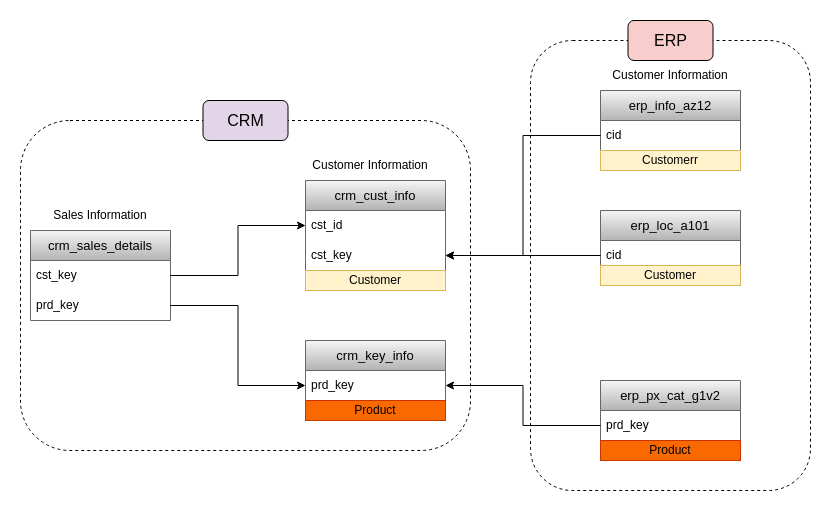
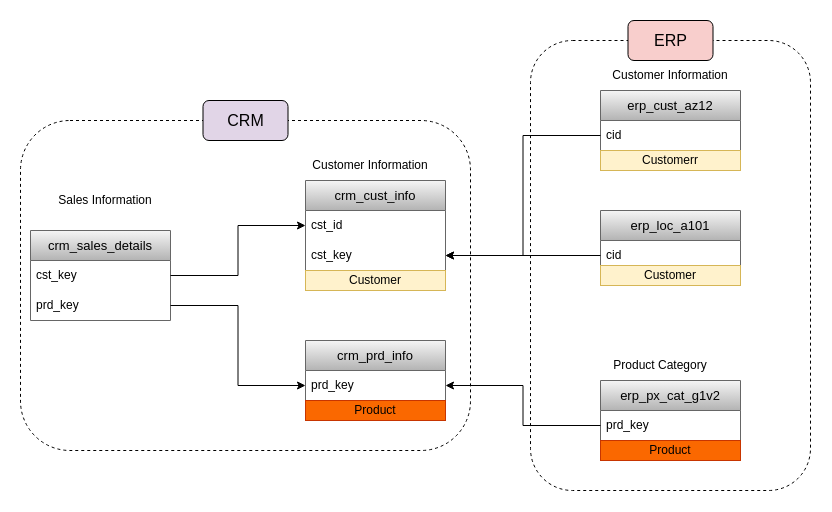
(671, 106) -> (671, 106)
(101, 216) -> (106, 201)
(376, 356) -> (376, 356)
none -> (661, 366)
